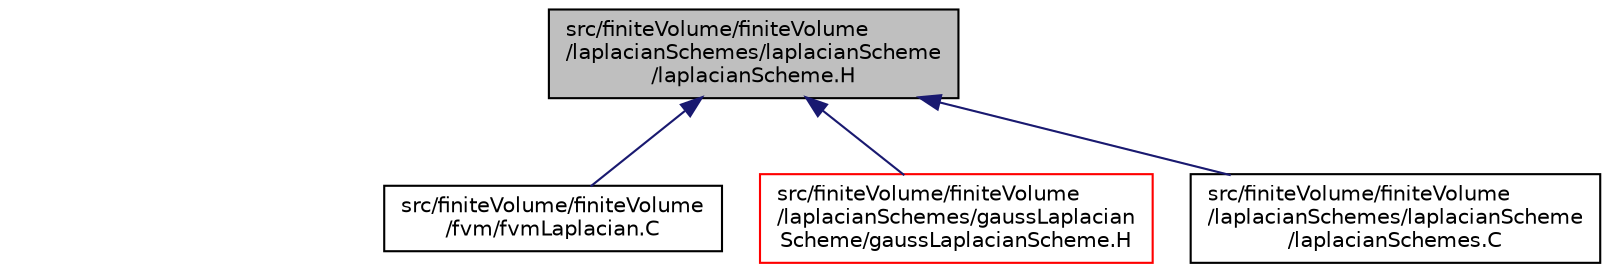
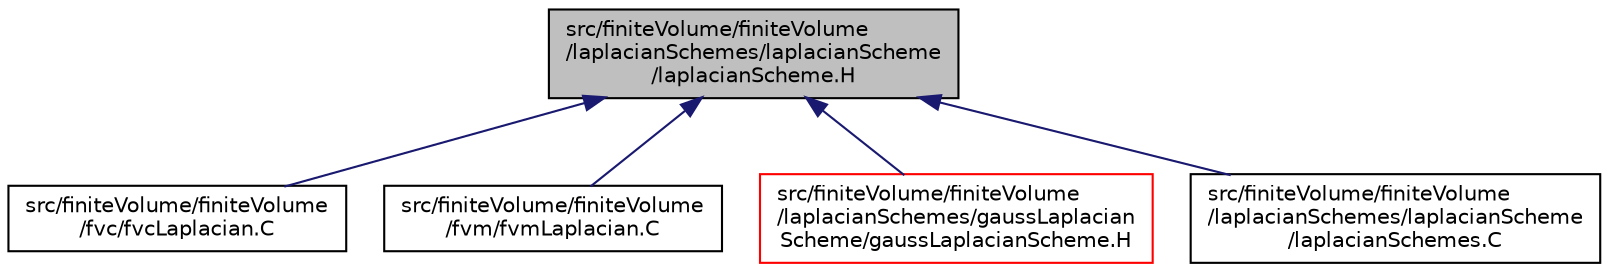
none -> (177, 218)
